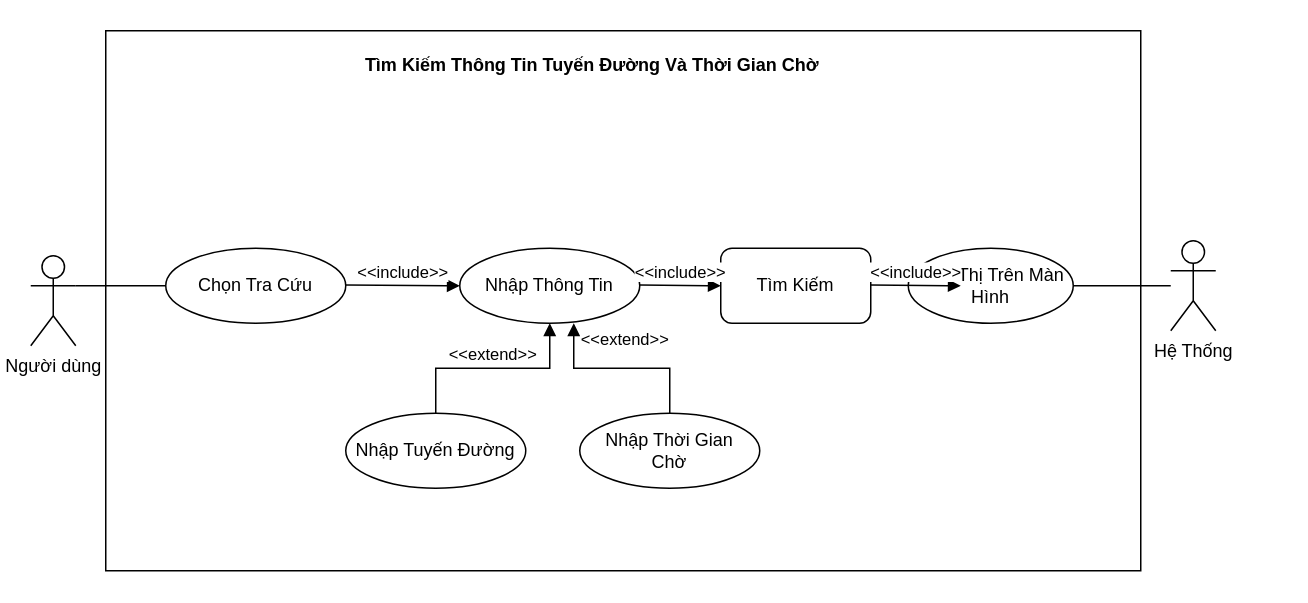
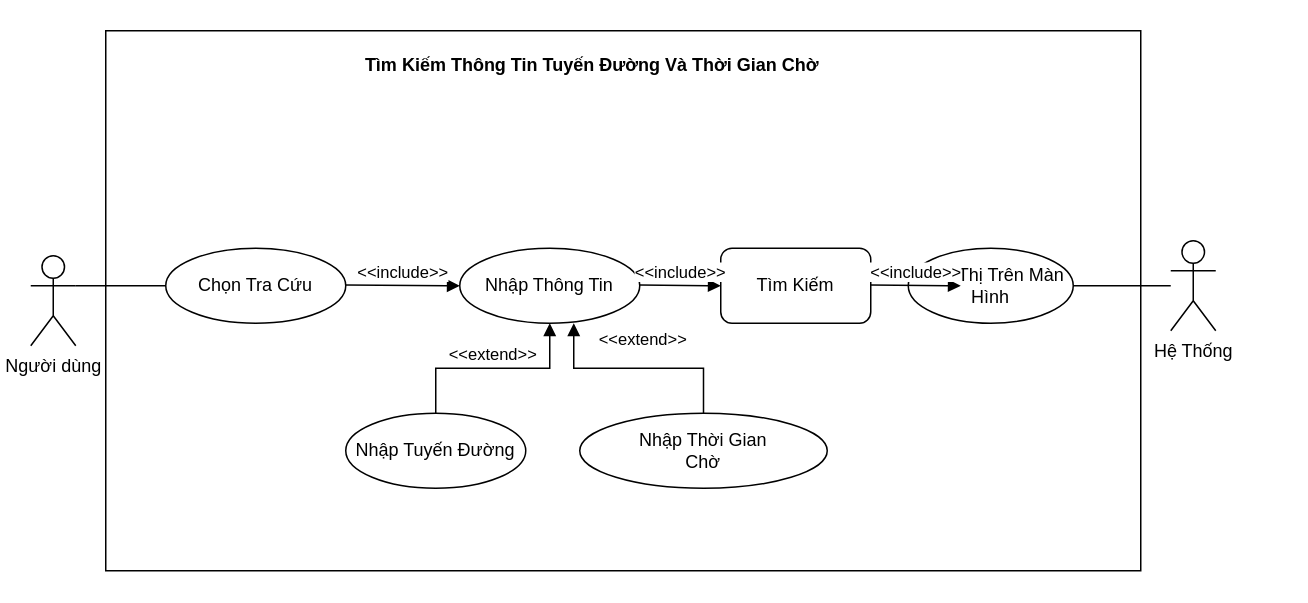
(670, 451) -> (704, 451)
